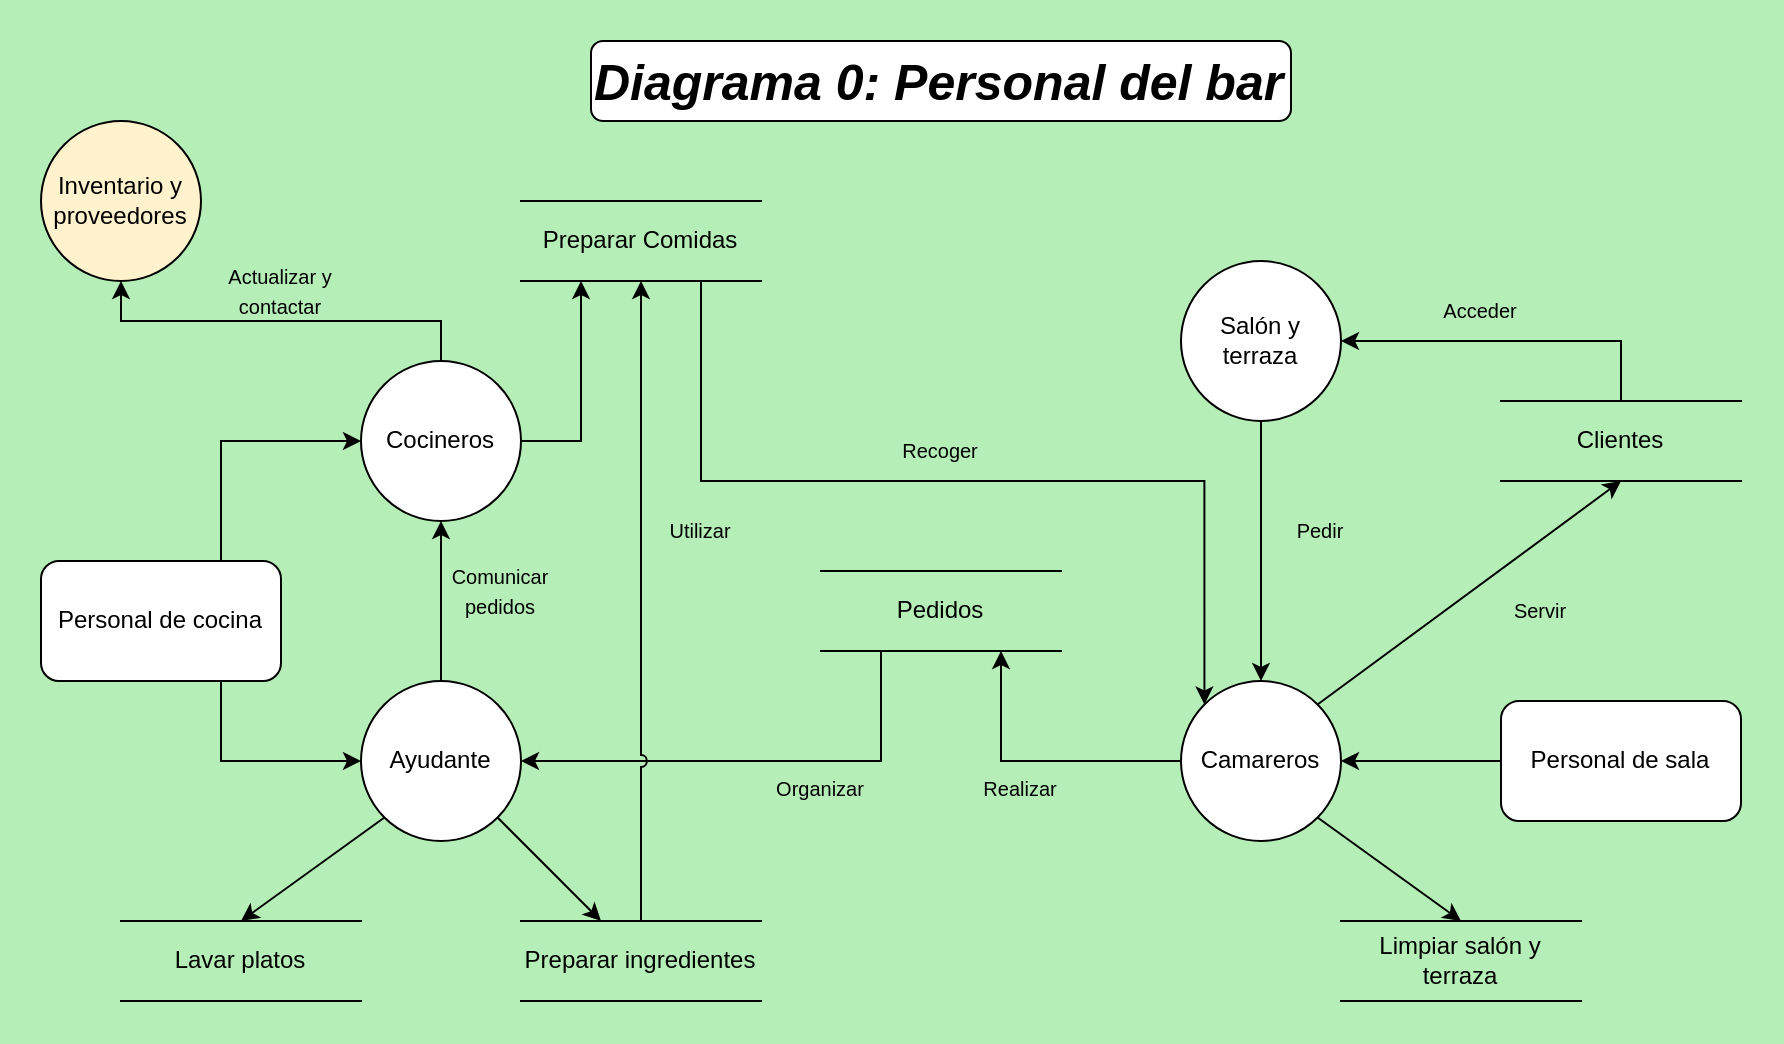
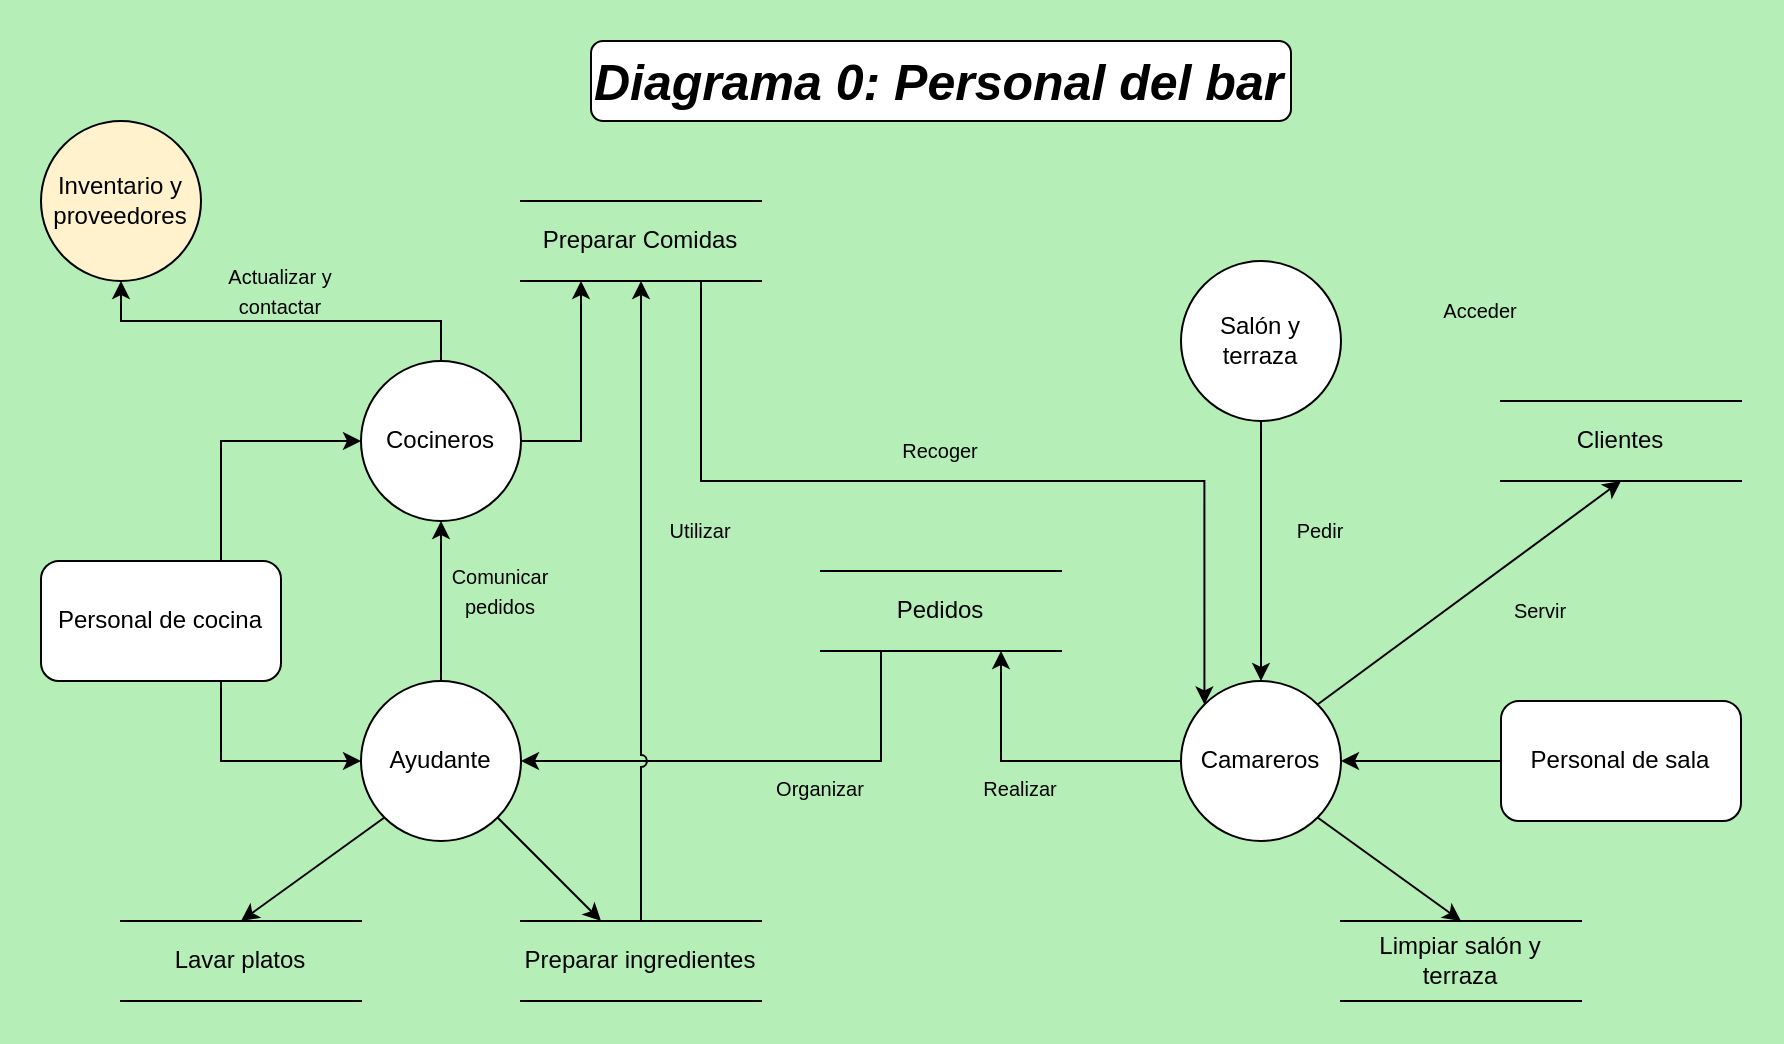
(1516, 341) -> none
